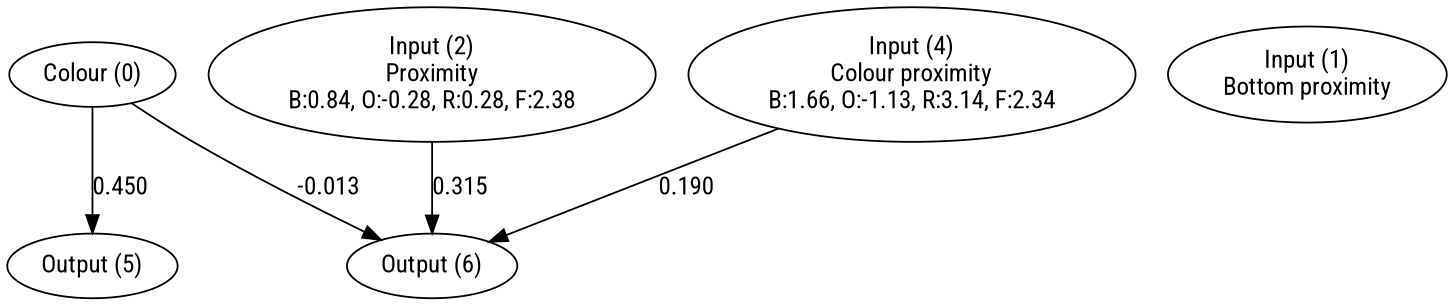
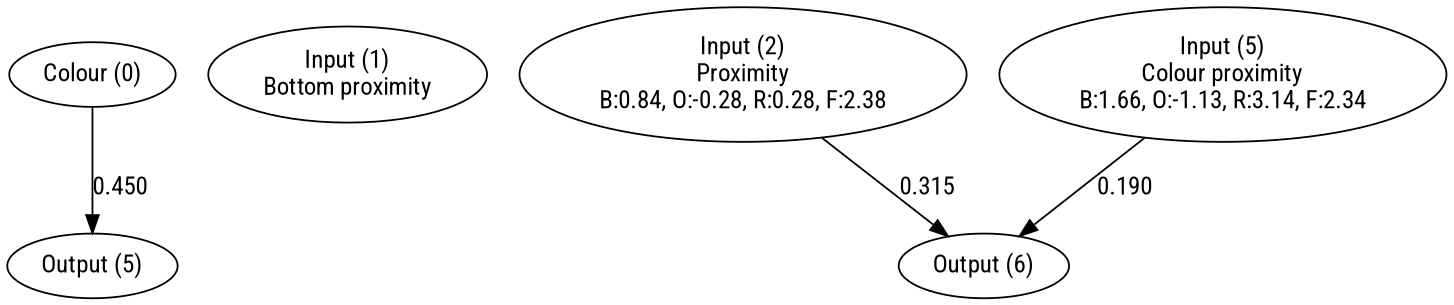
(912, 75) -> (1223, 75)
(246, 171) -> none
